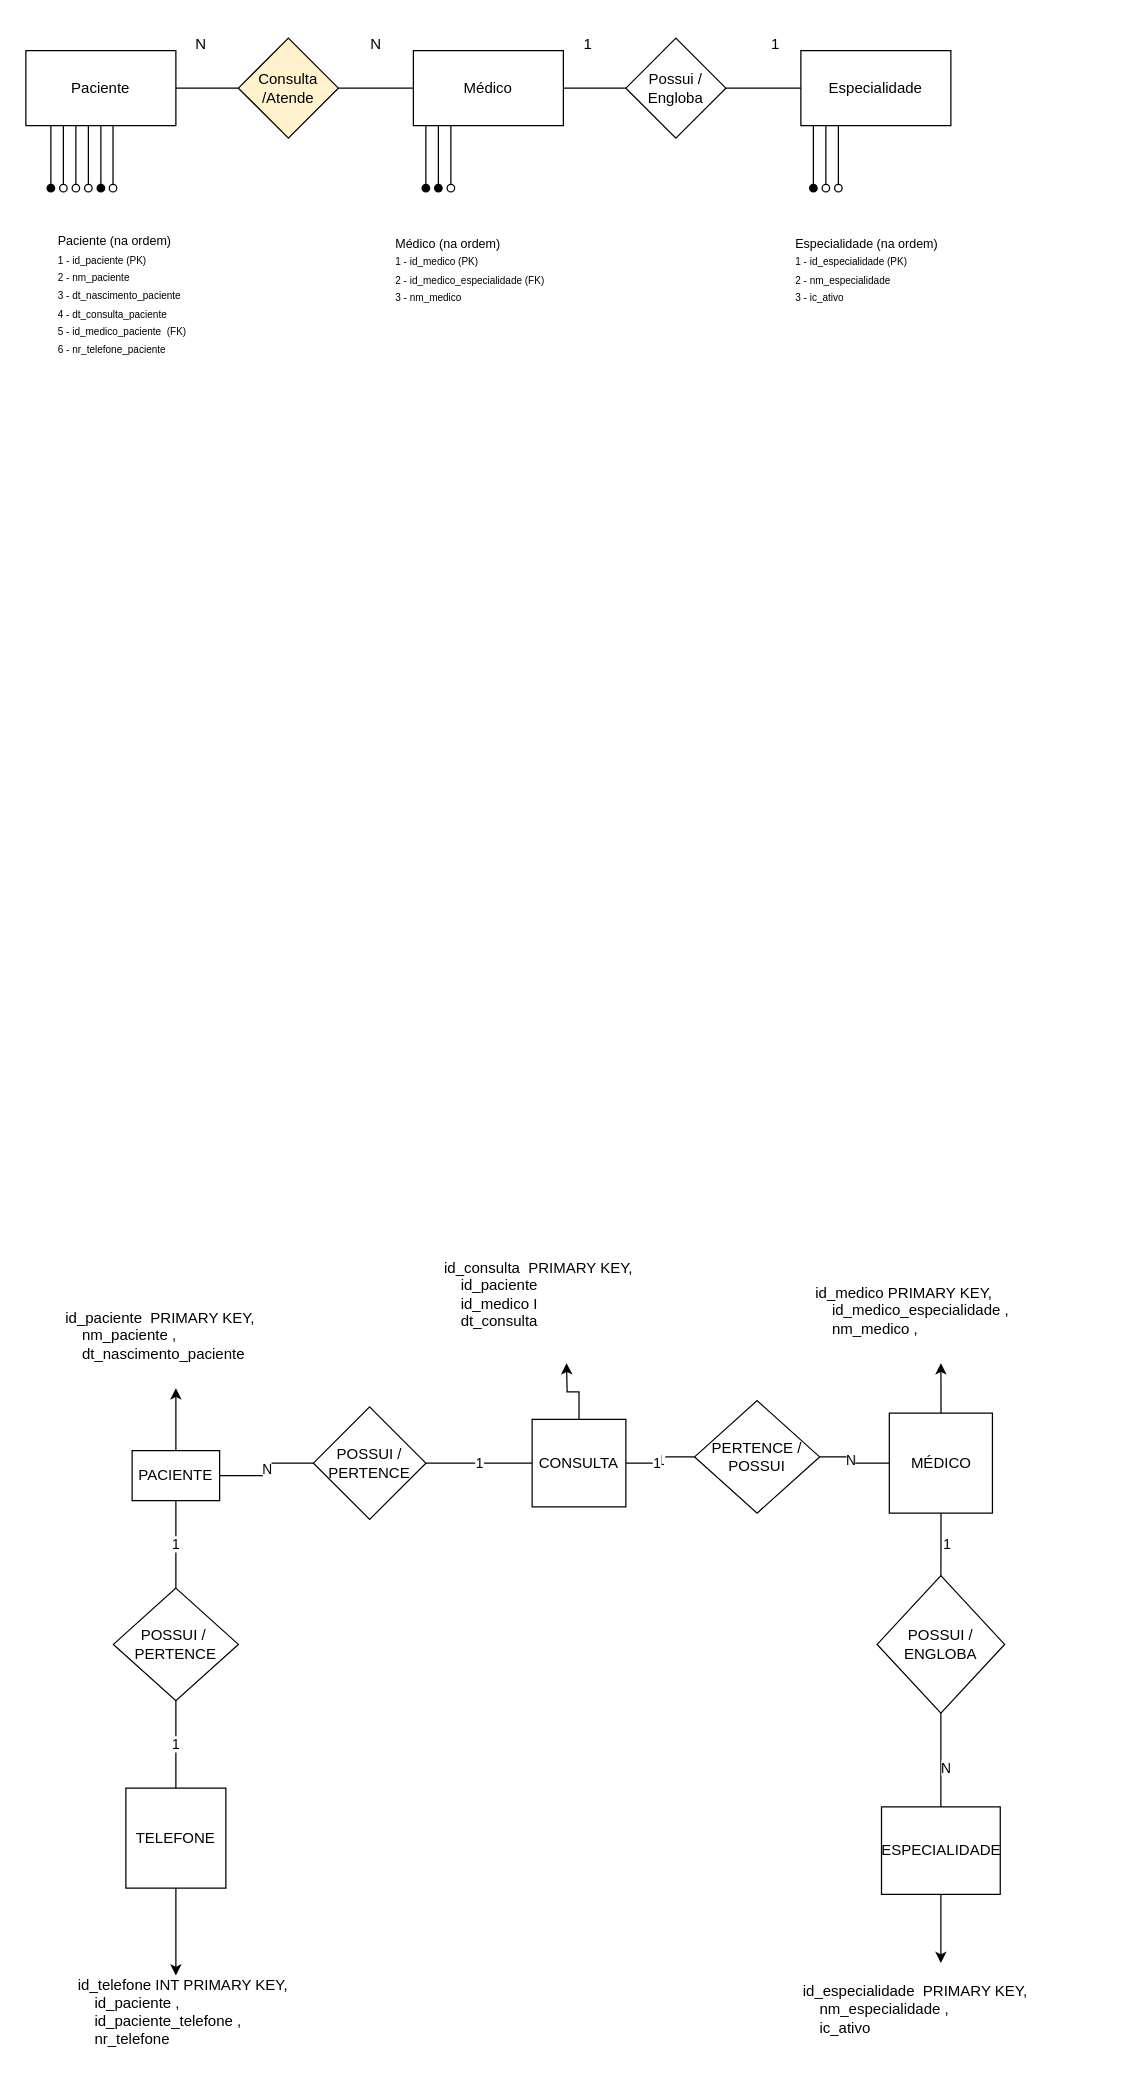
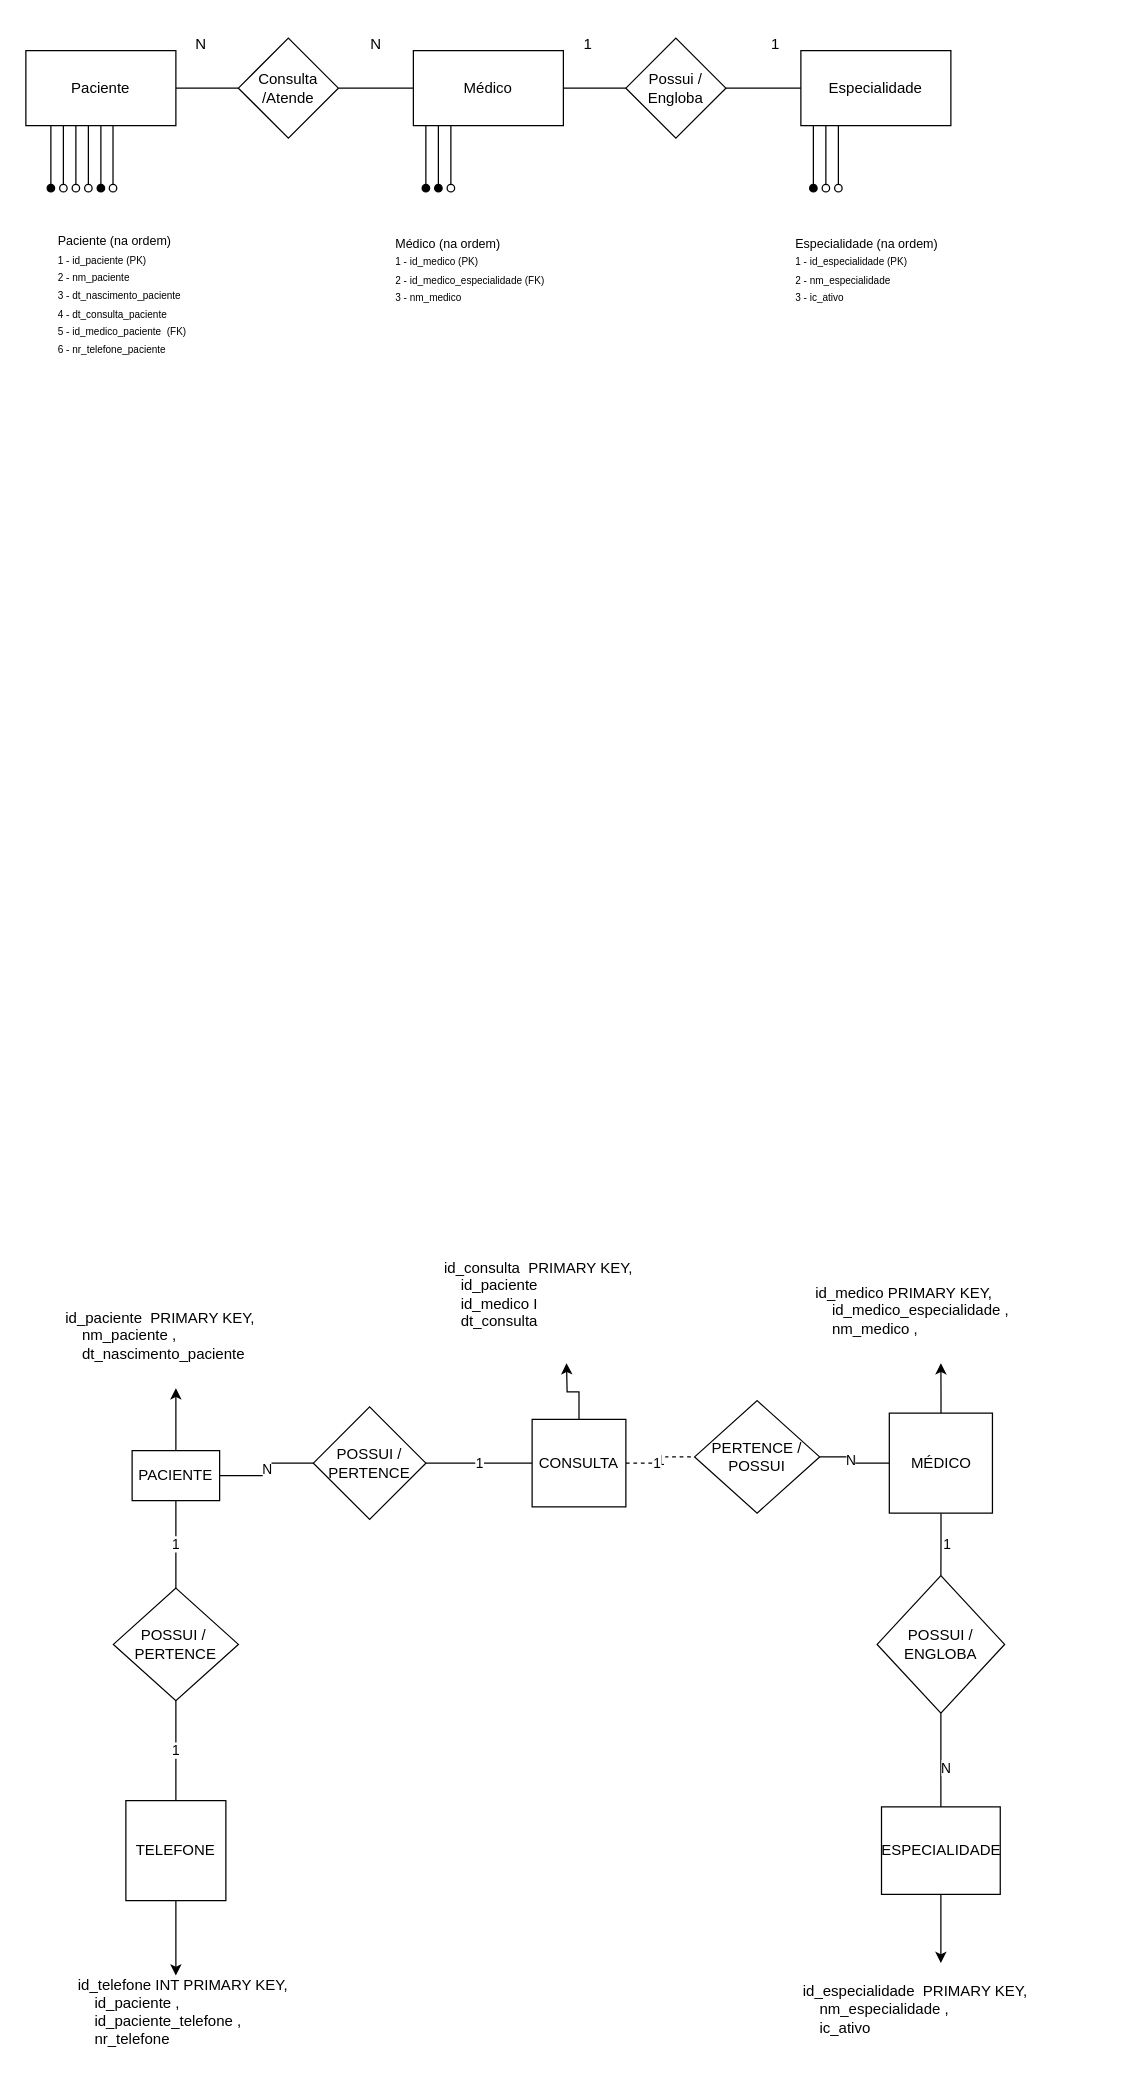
(288, 88) -> (288, 88)
(680, 1457) -> (680, 1457)
(176, 1838) -> (176, 1851)
